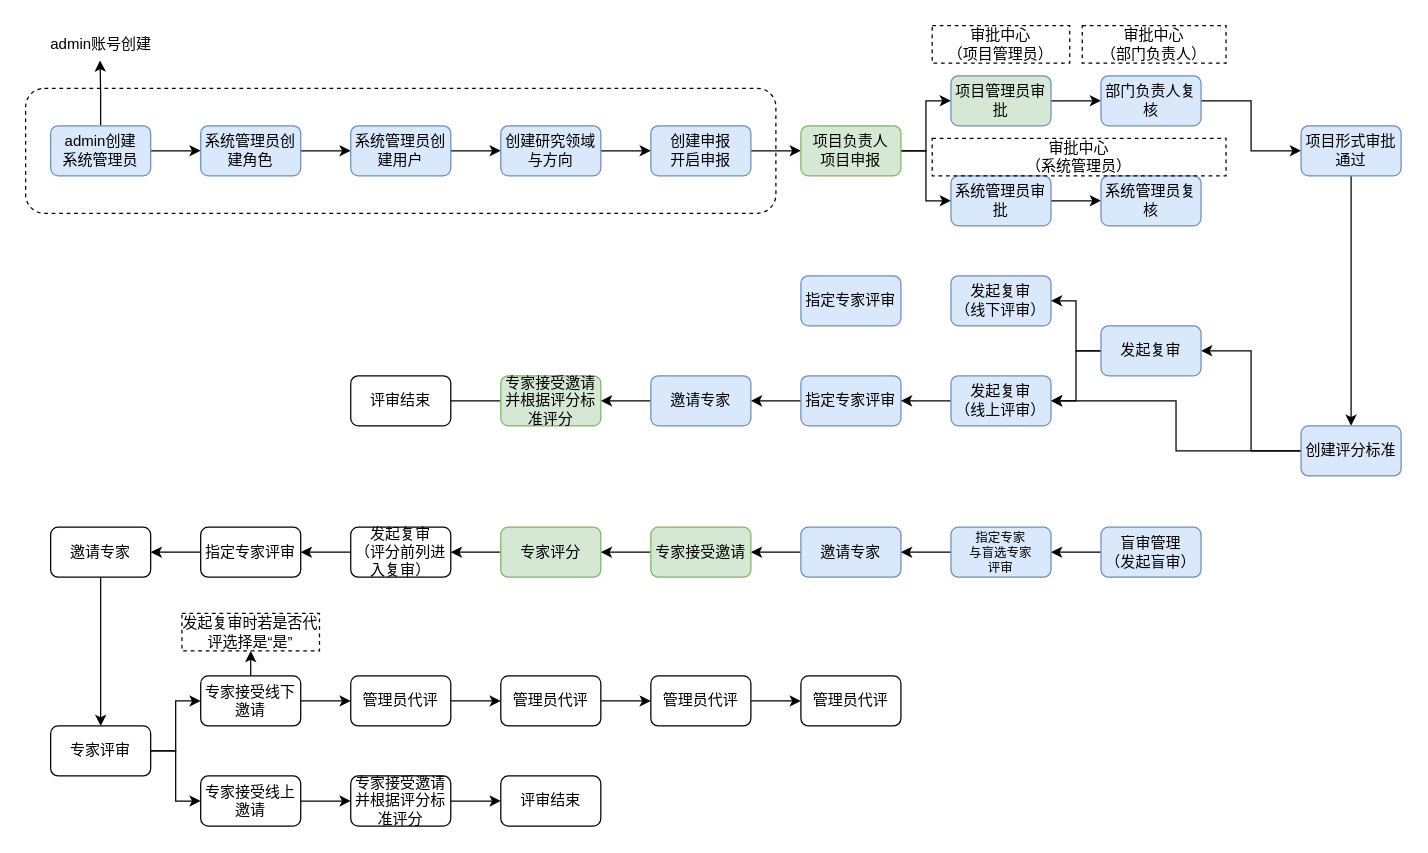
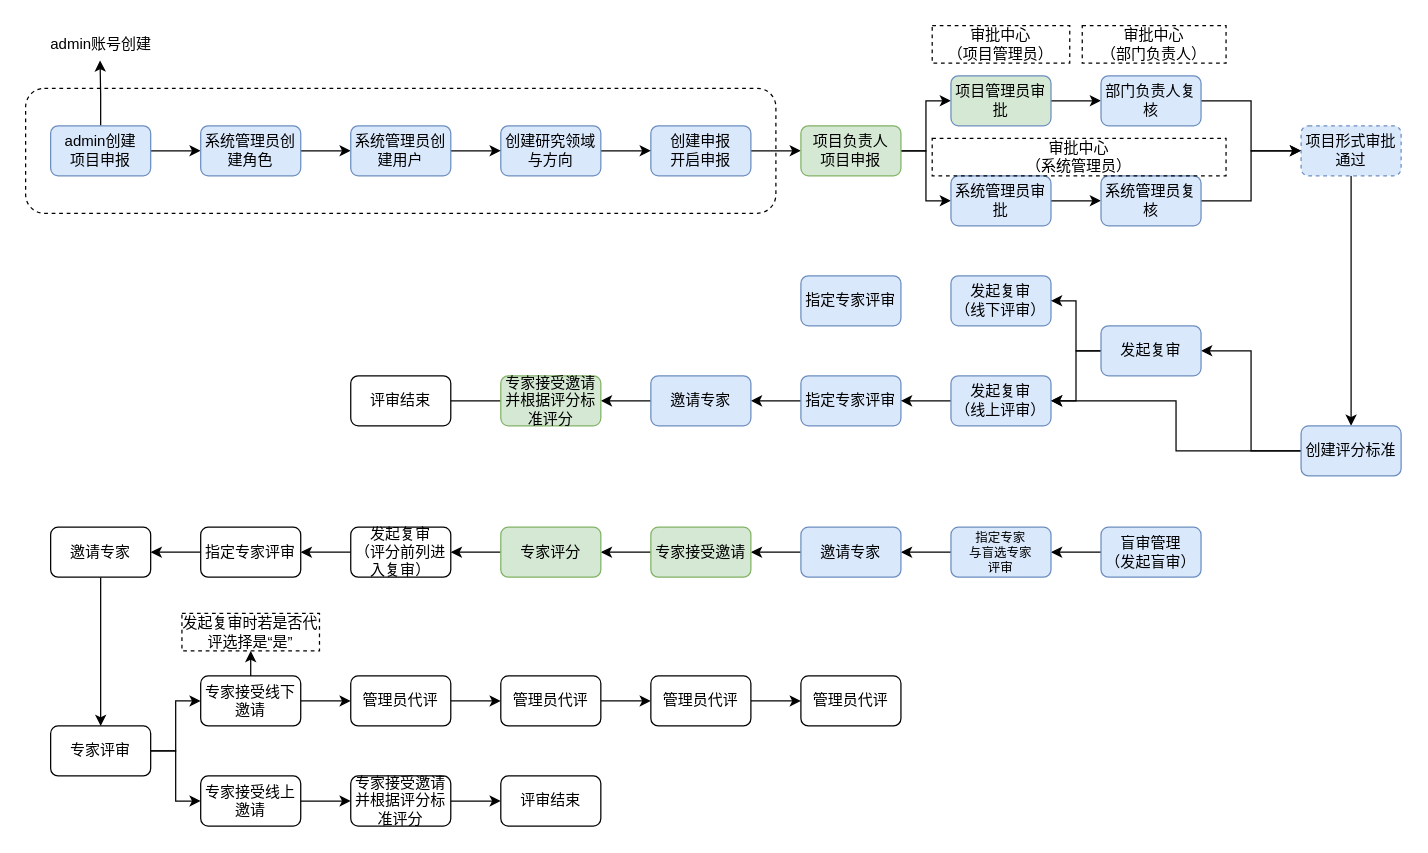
(101, 151) -> (101, 151)
(1351, 151) -> (1351, 151)
none -> (1250, 201)
